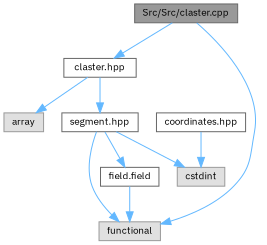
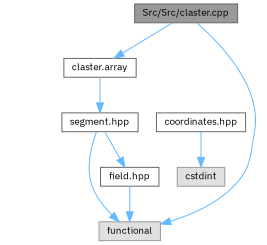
(100, 68) -> (100, 68)
(24, 122) -> none
(146, 147) -> none
(130, 177) -> (130, 177)
